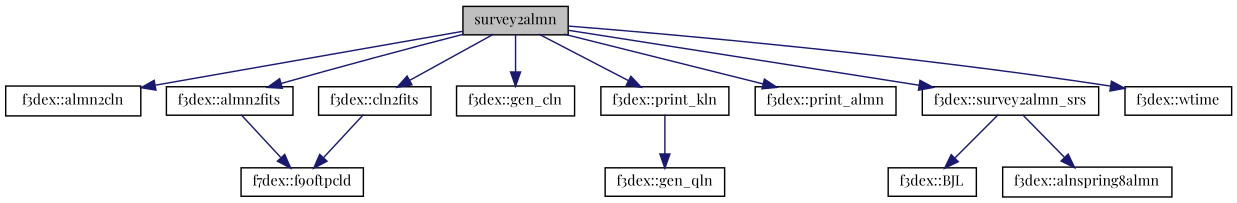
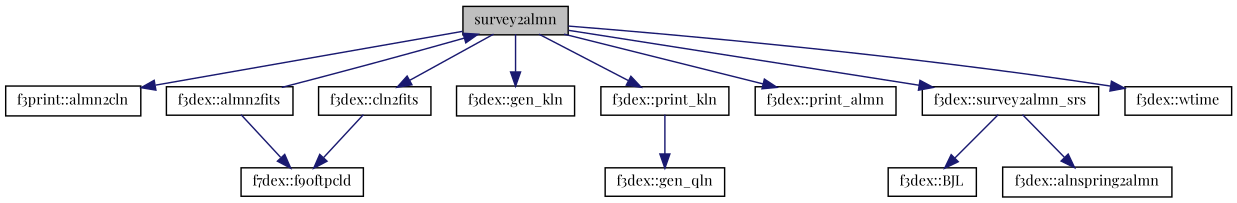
(372, 58) -> (373, 63)
(73, 101) -> (73, 101)
(516, 101) -> (516, 101)
(1087, 182) -> (1087, 182)
